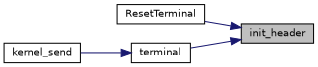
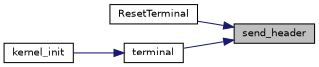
(277, 34) -> (274, 34)
(42, 53) -> (39, 53)
